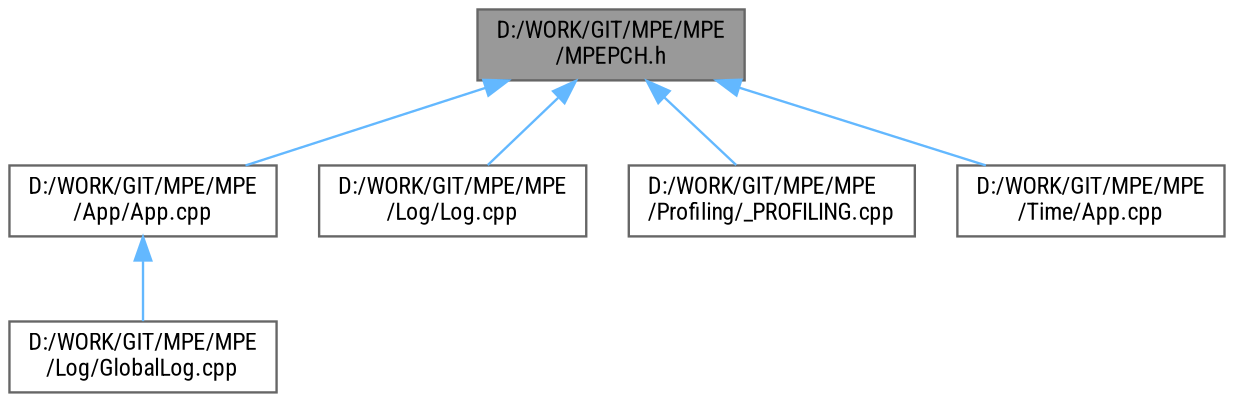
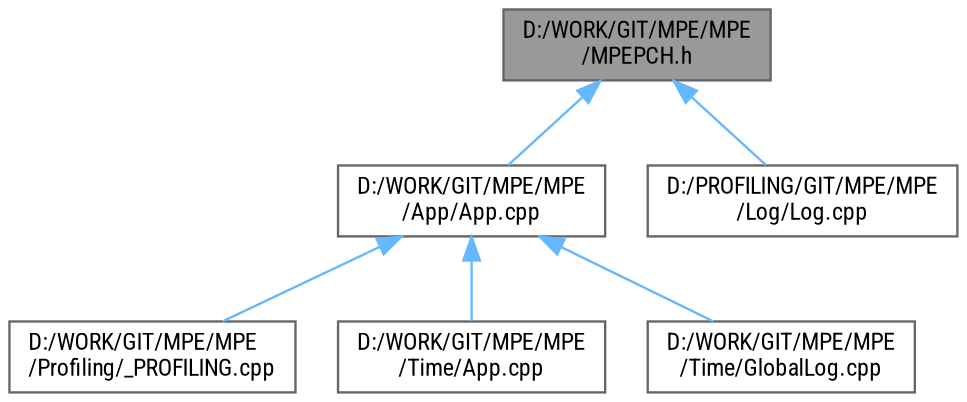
(863, 127) -> (472, 291)
(700, 131) -> (301, 284)
(453, 201) -> (803, 201)
(143, 357) -> (781, 357)
